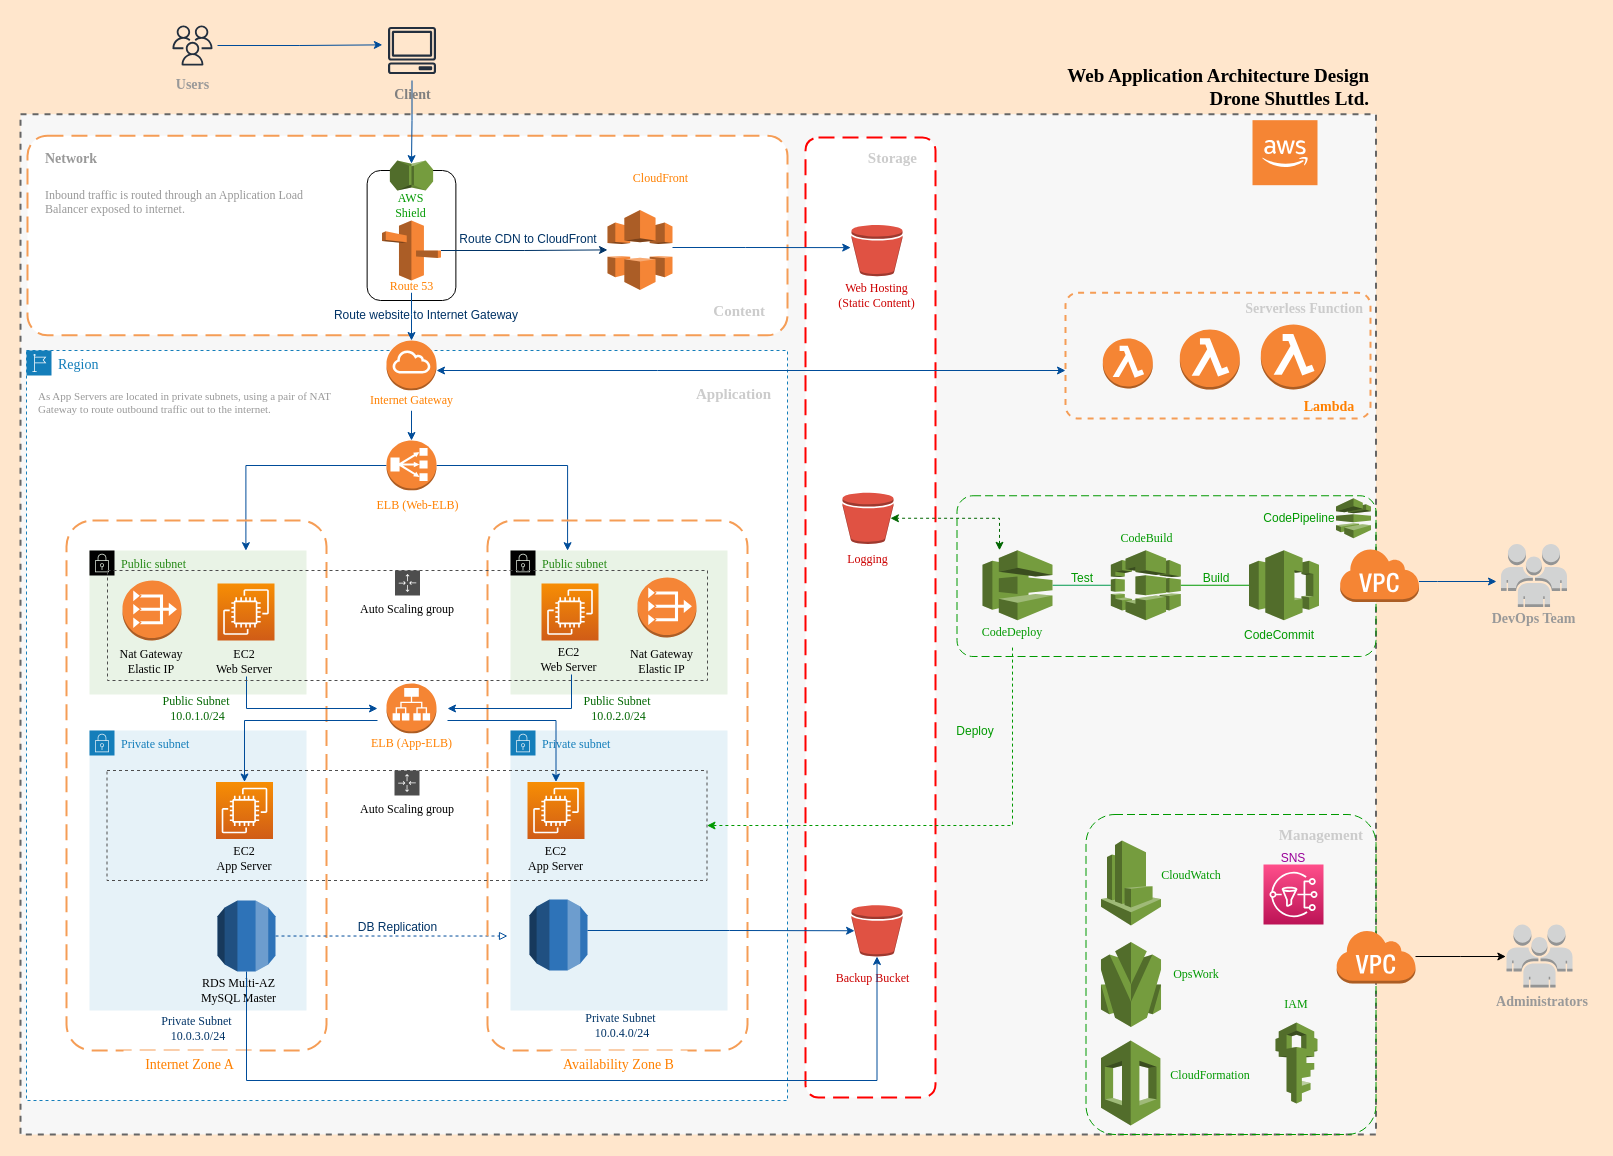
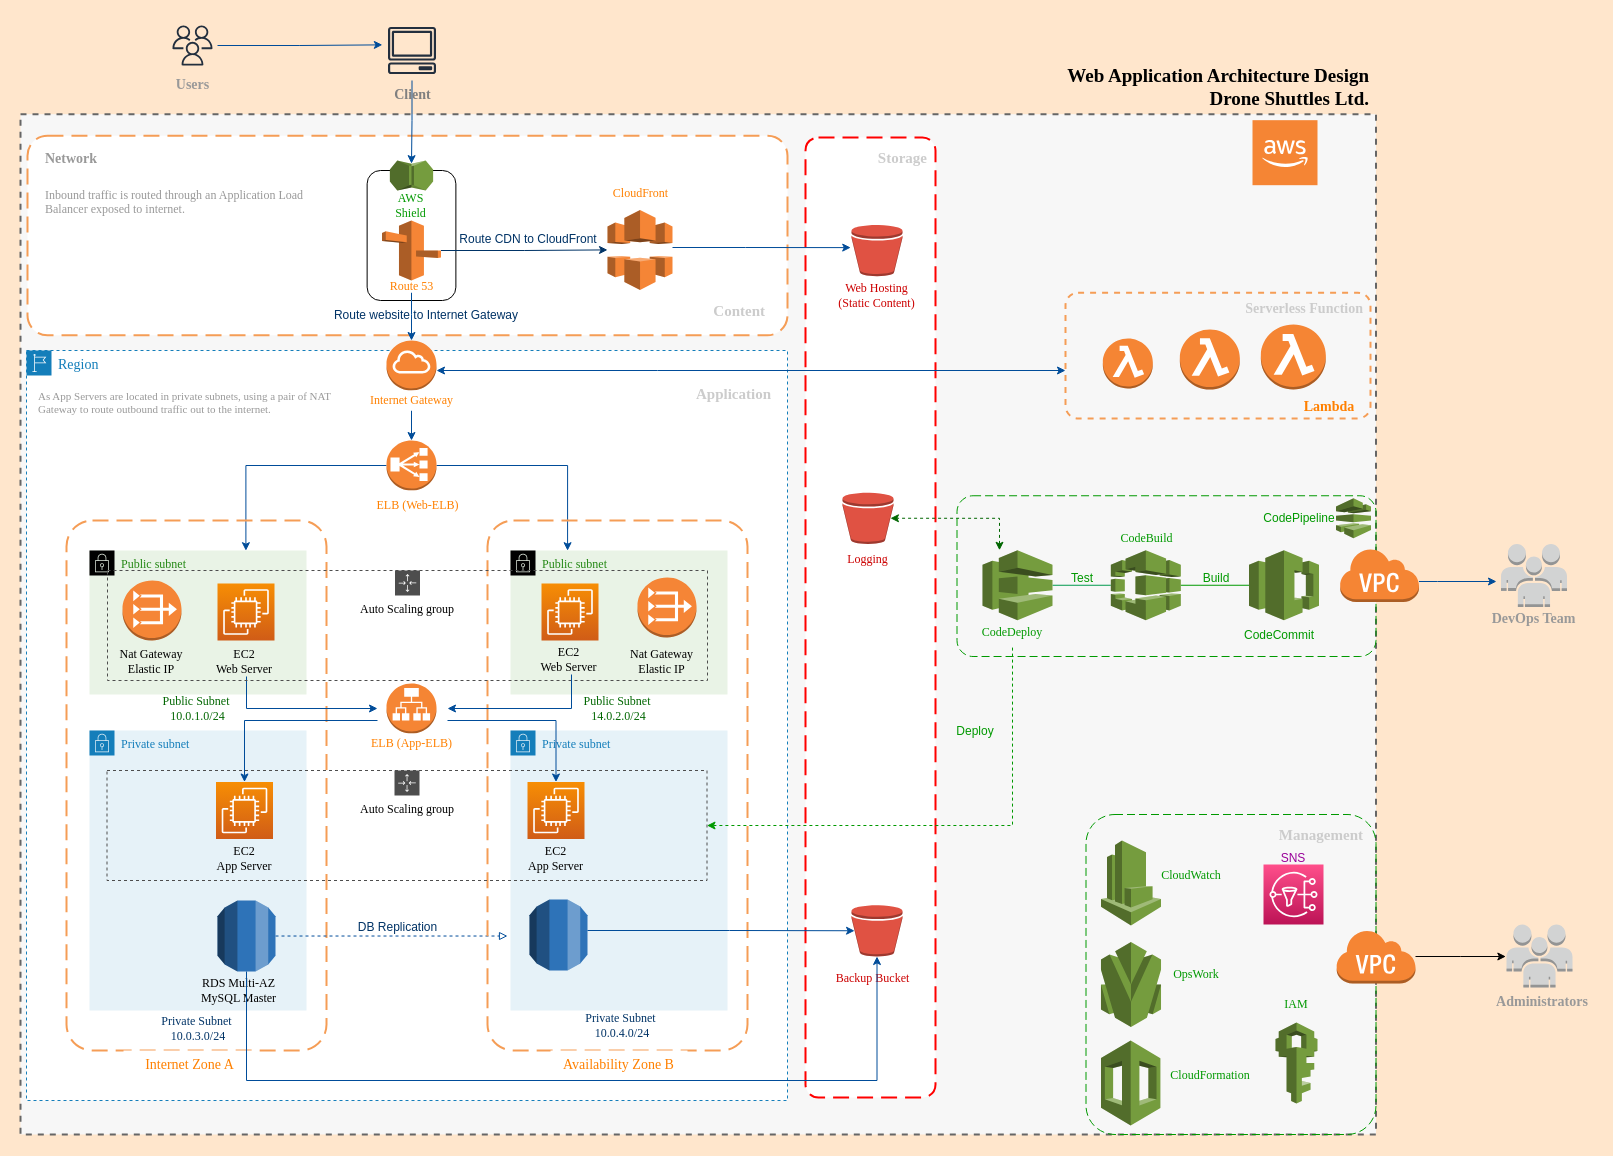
(890, 158) -> (900, 158)
(661, 178) -> (641, 193)
(619, 709) -> (619, 709)
